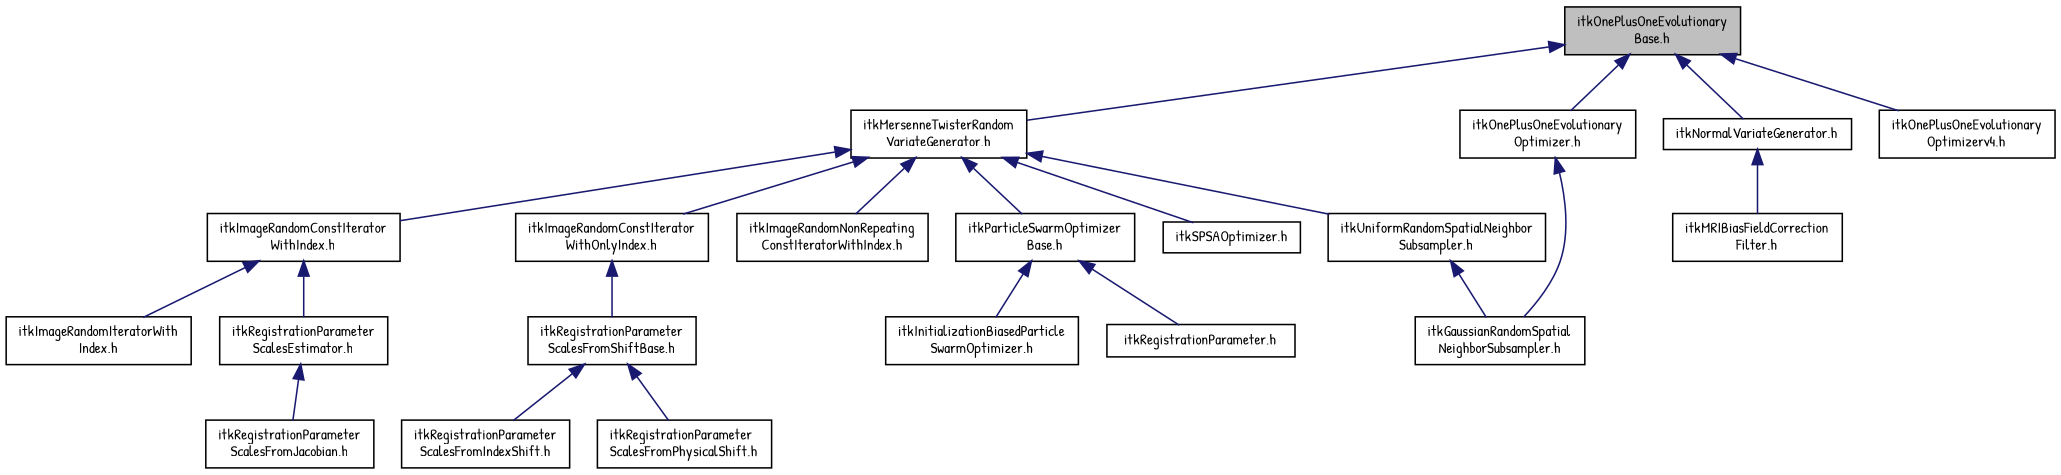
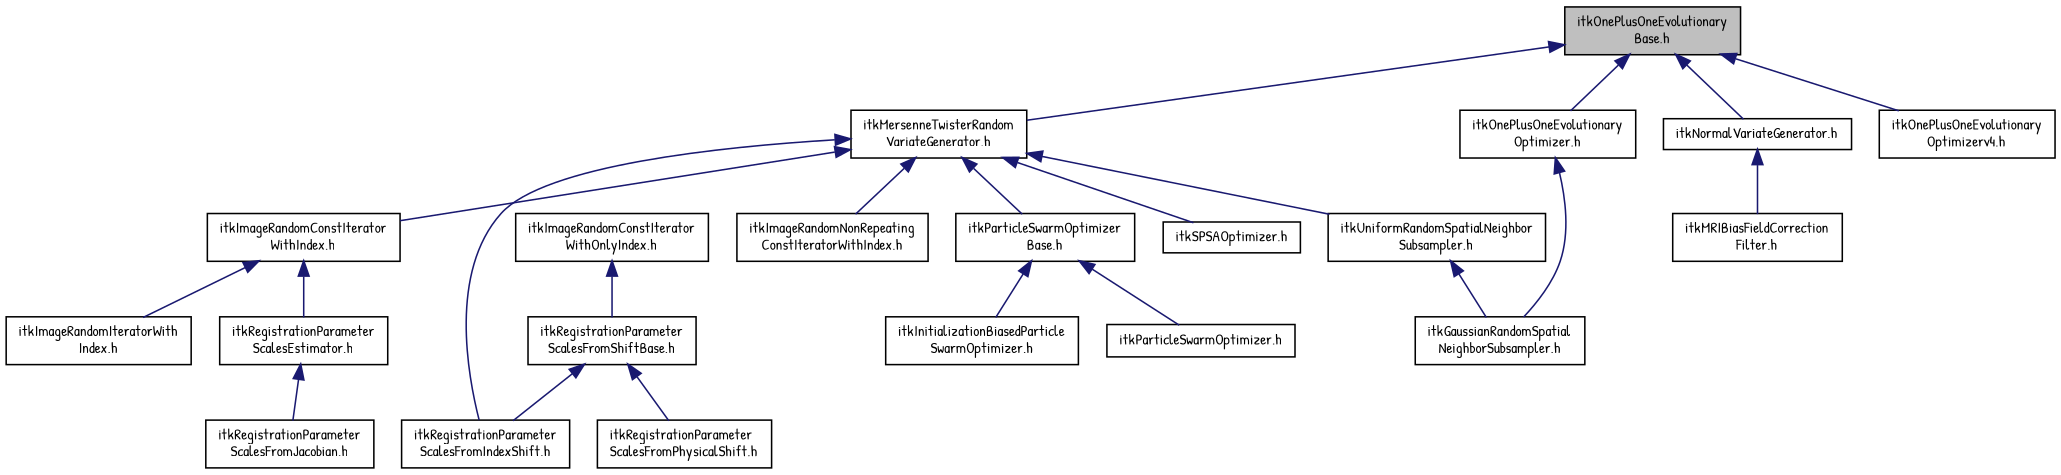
(768, 188) -> (558, 182)
(1201, 341) -> (1201, 341)
